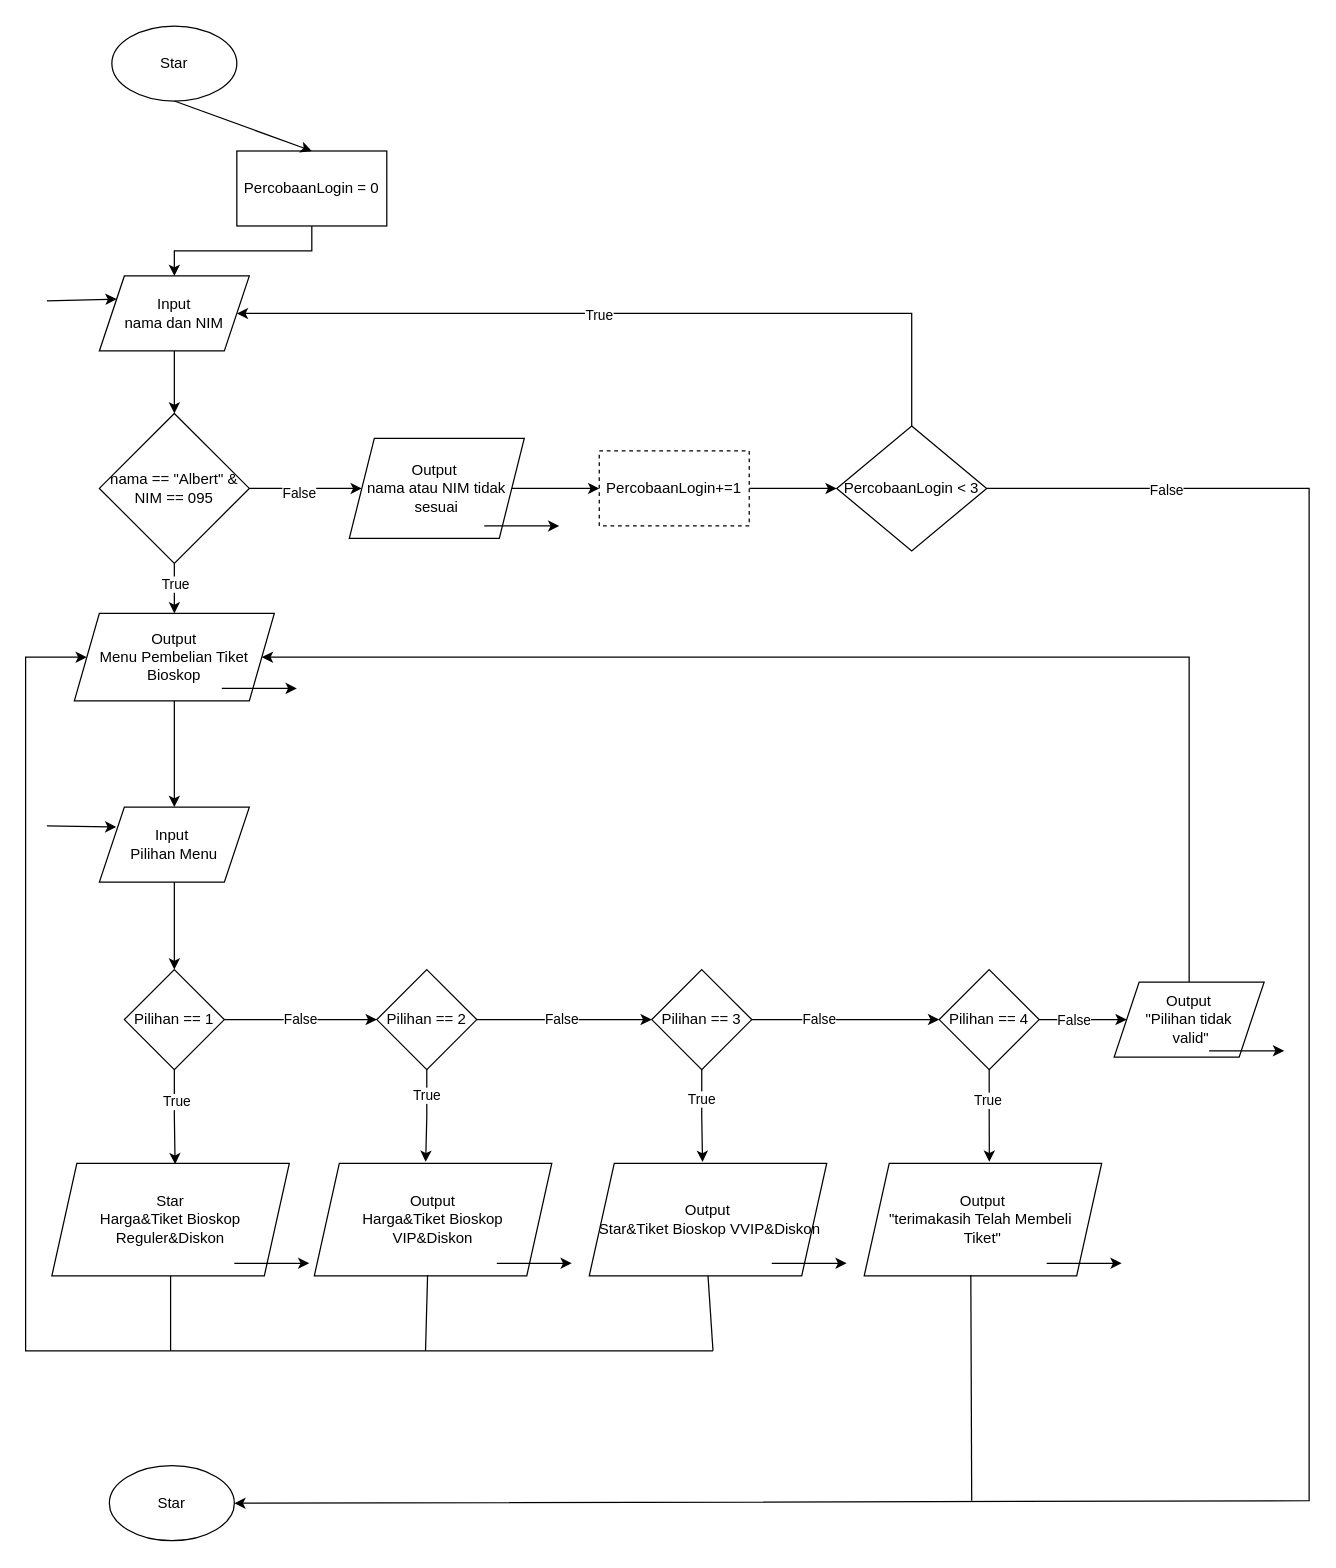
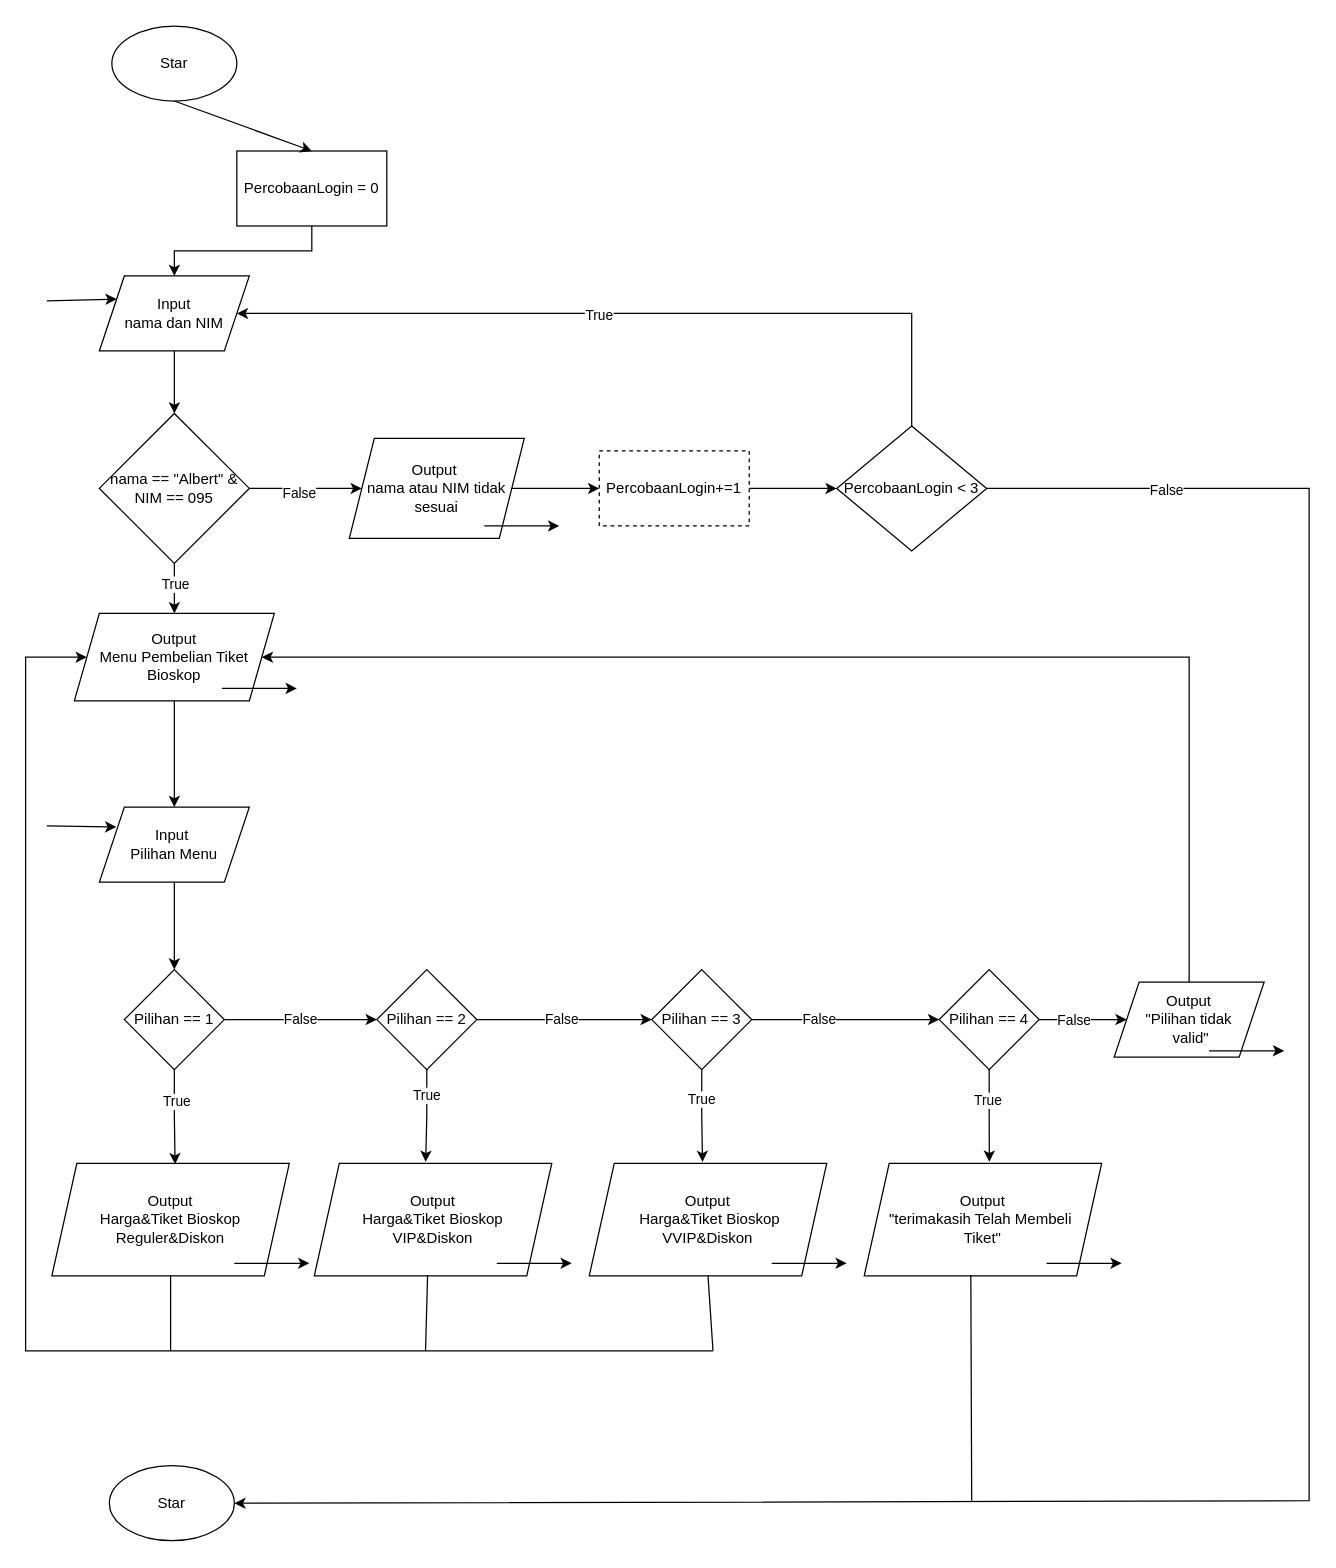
(171, 1219) -> (171, 1219)
(708, 1219) -> (708, 1219)
